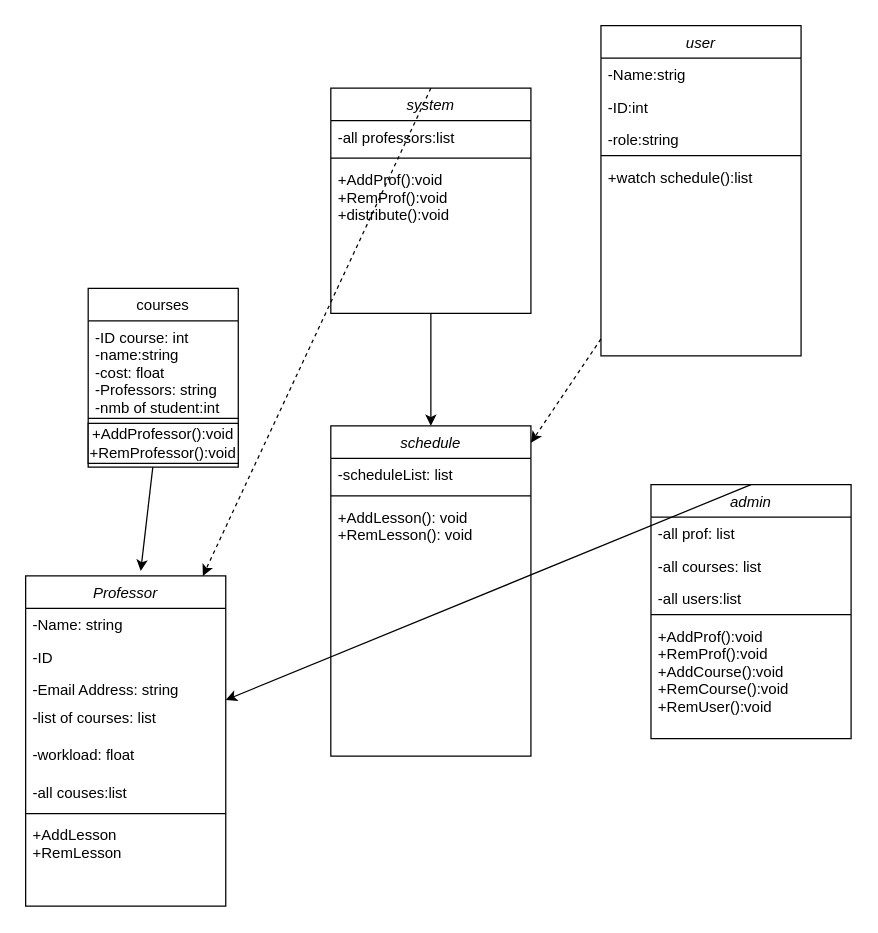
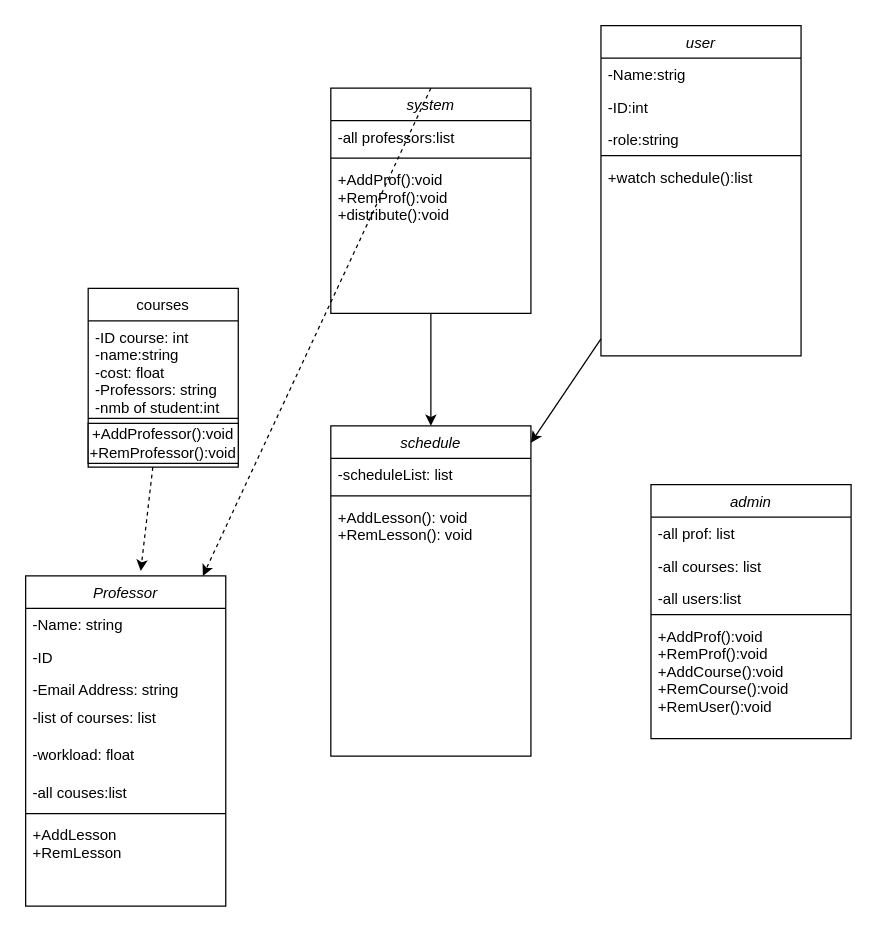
(568, 388) -> (568, 388)
(147, 516) -> (147, 516)
(492, 590) -> none
